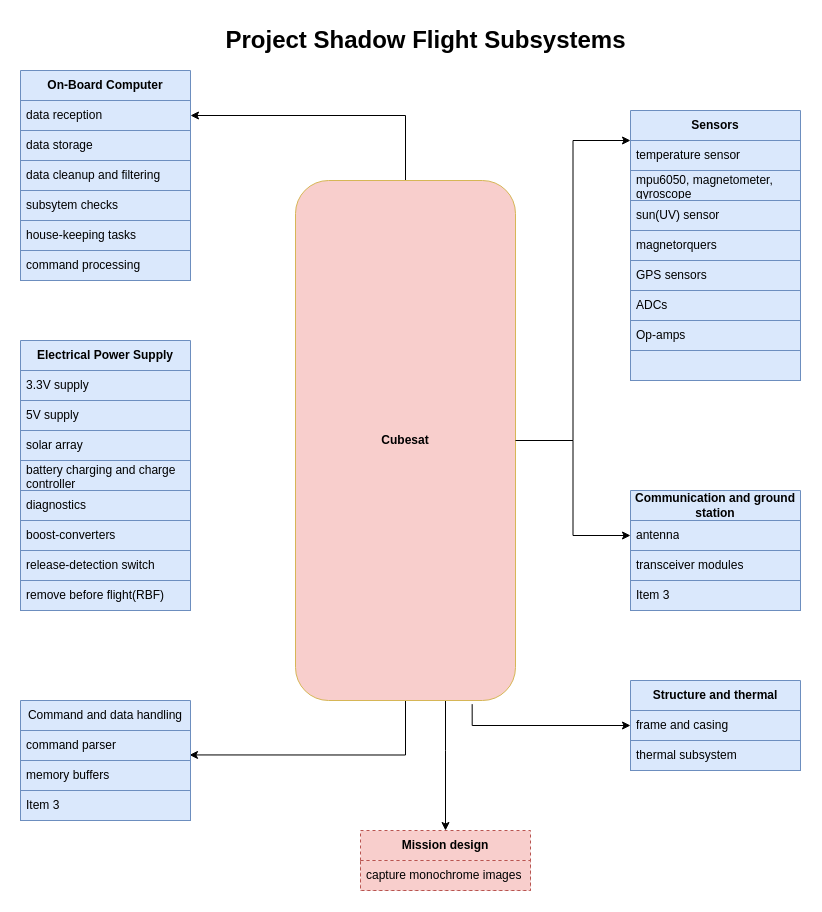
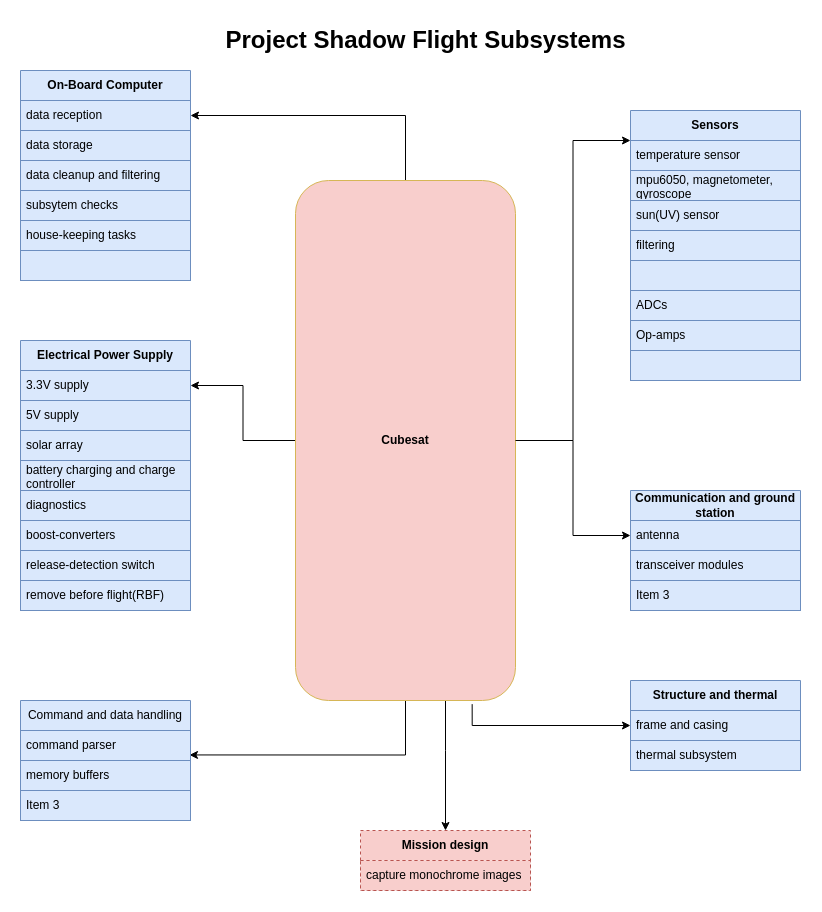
(680, 246) -> (662, 246)
(106, 266) -> none
(716, 276) -> none
none -> (243, 417)
